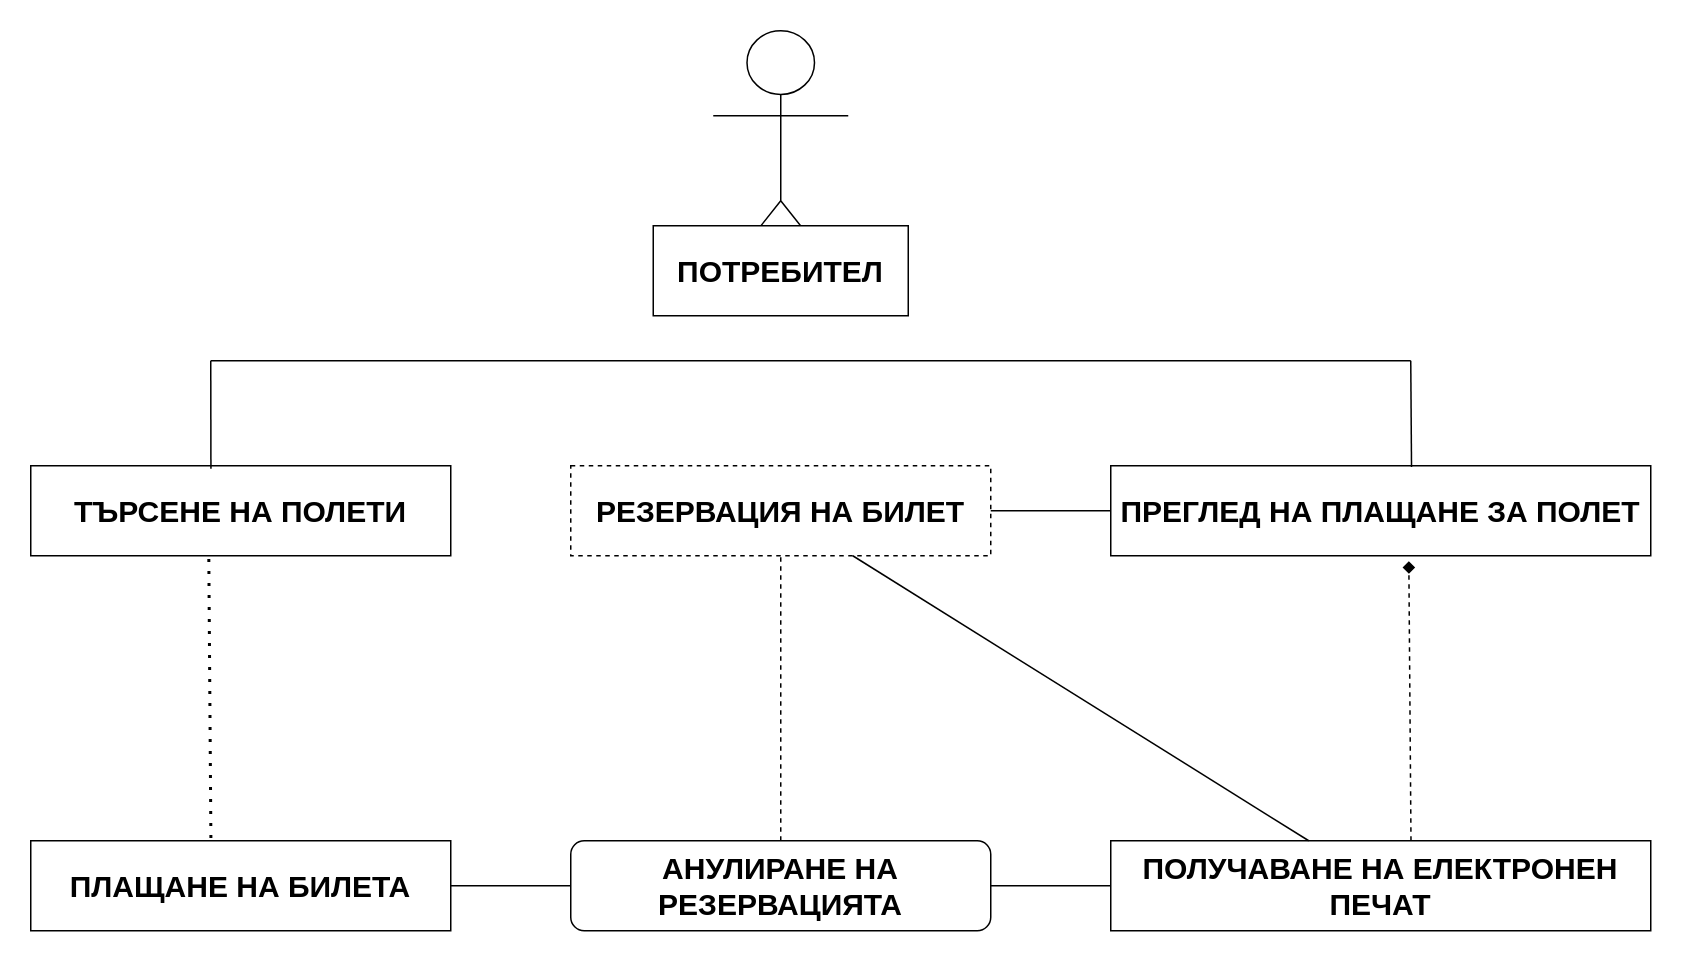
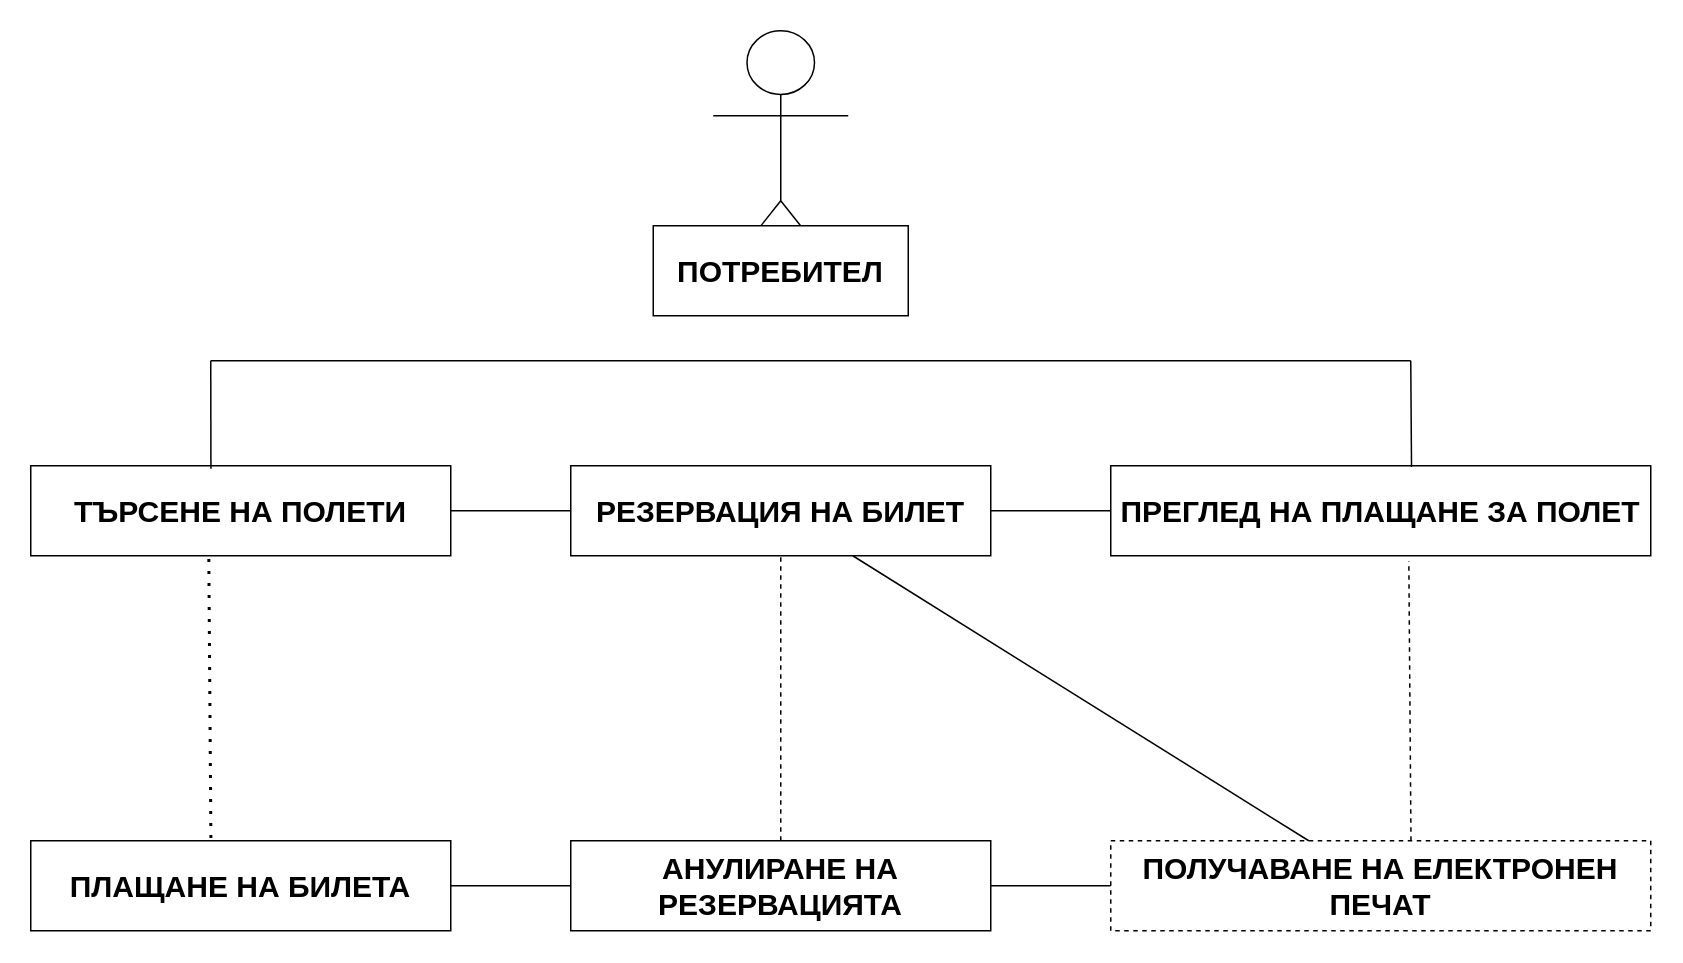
none -> (511, 511)
(781, 511) -> (781, 511)
(1409, 574) -> (1409, 568)
(781, 886) -> (781, 886)
(1381, 886) -> (1381, 886)
